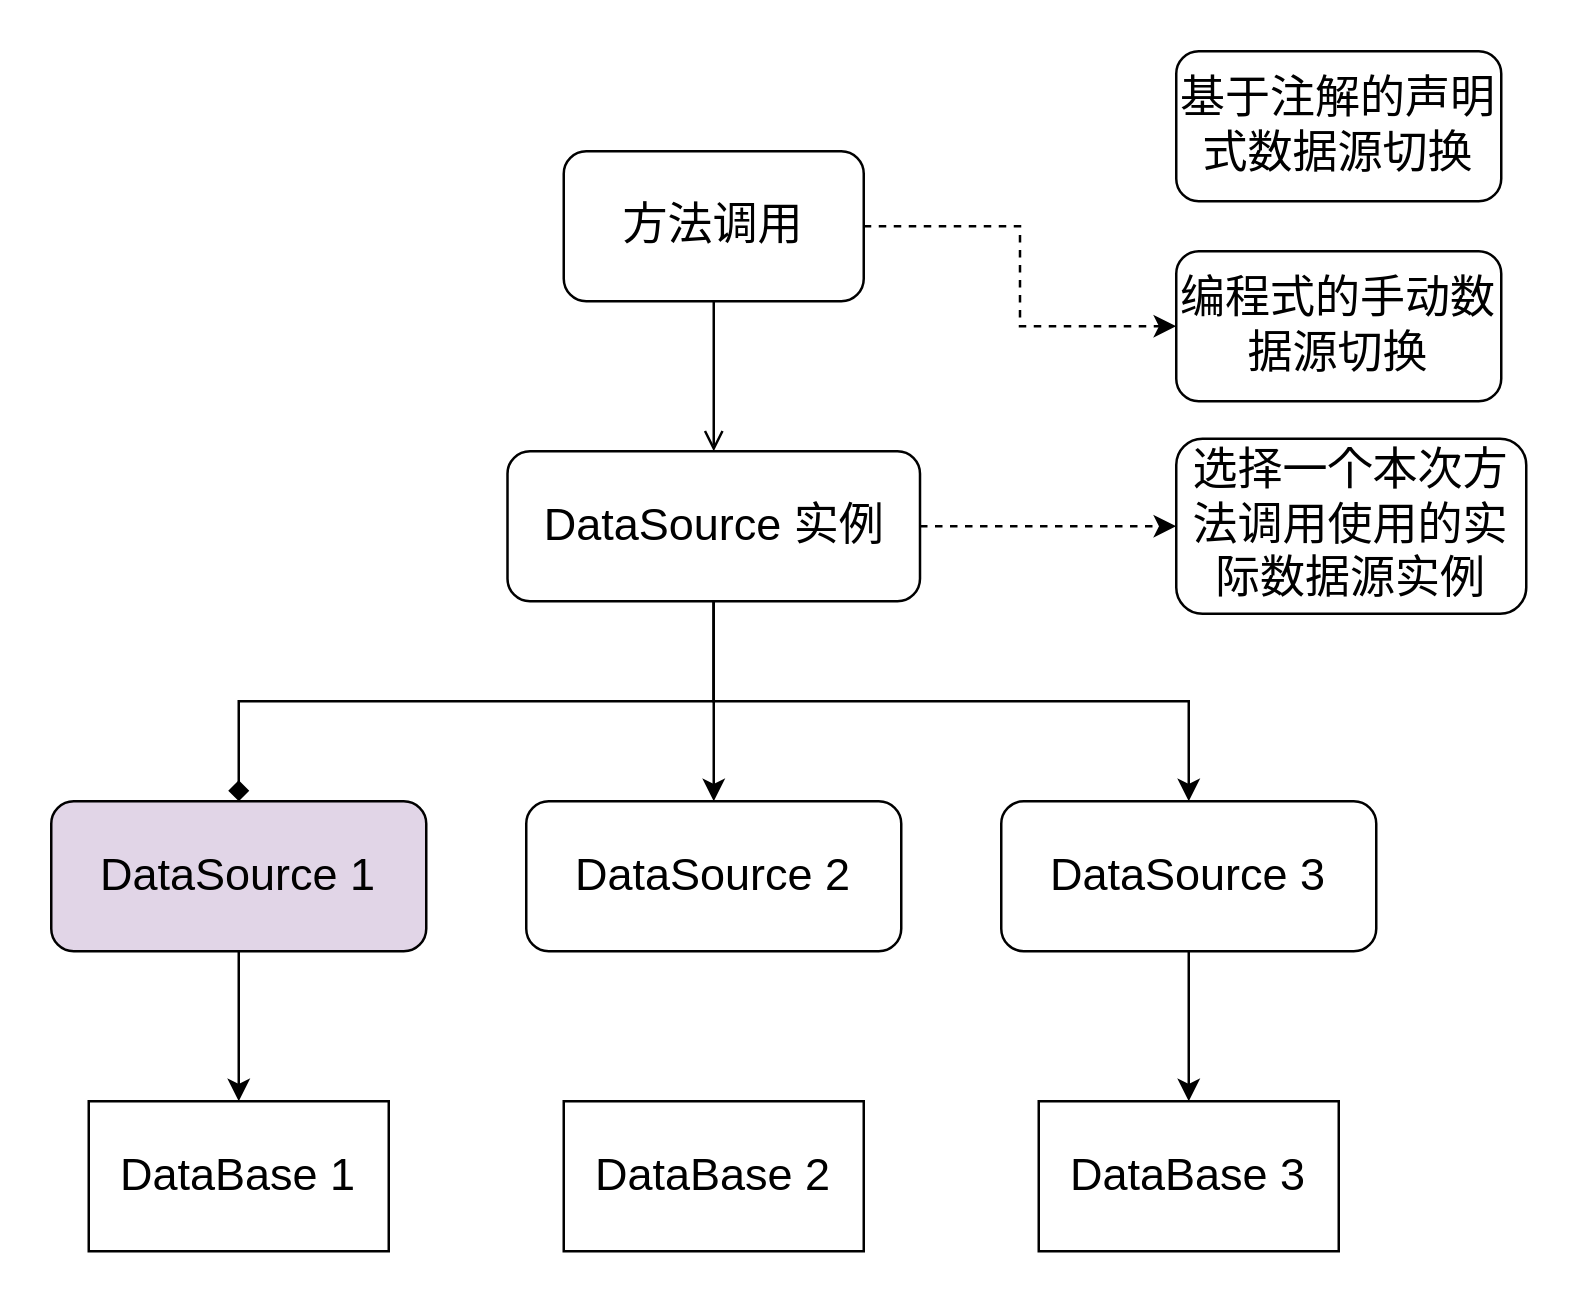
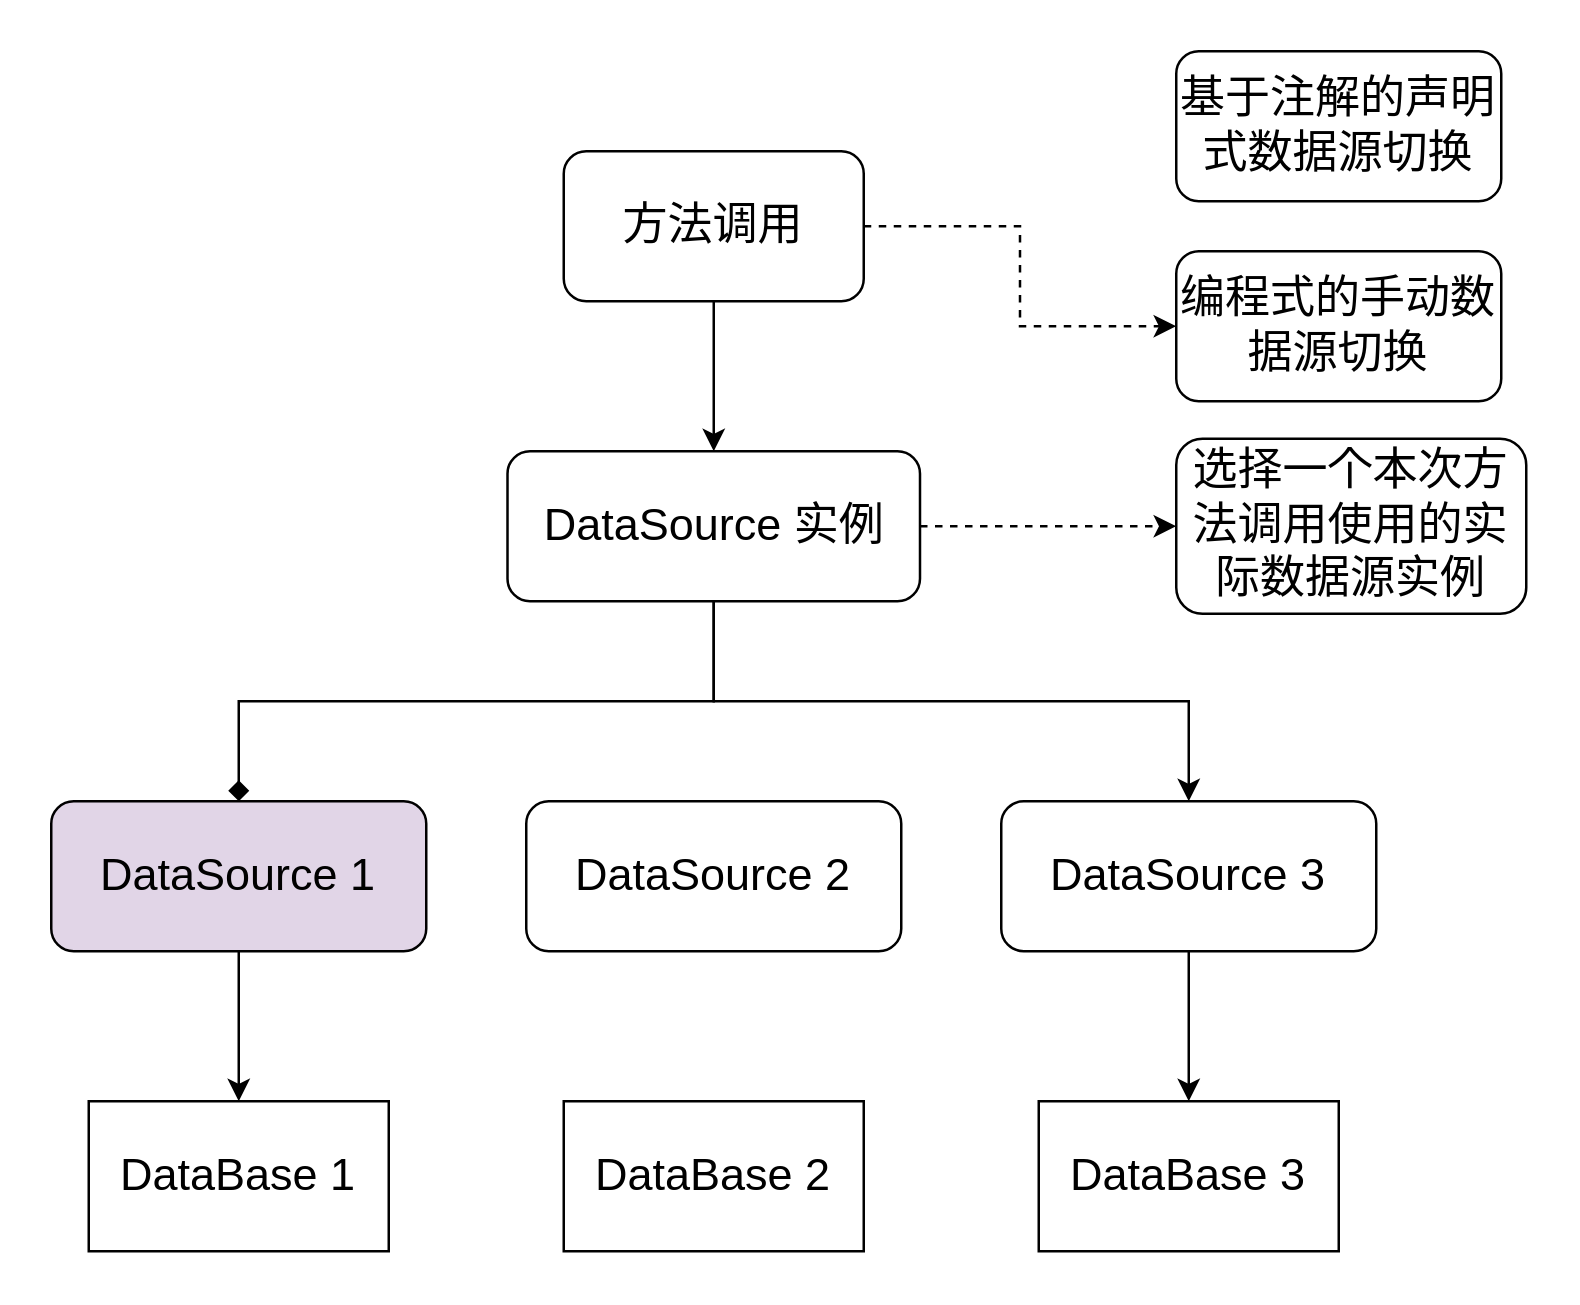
(714, 437) -> (714, 433)
(714, 745) -> none
